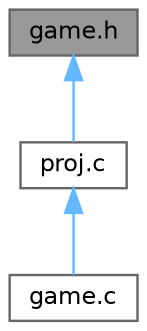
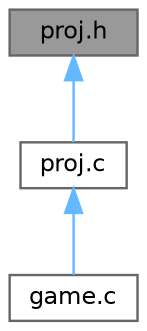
(74, 33) -> (74, 33)
